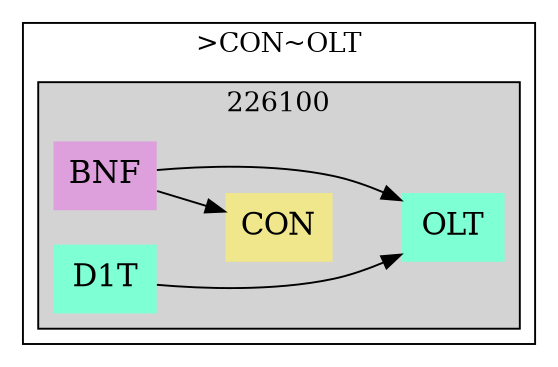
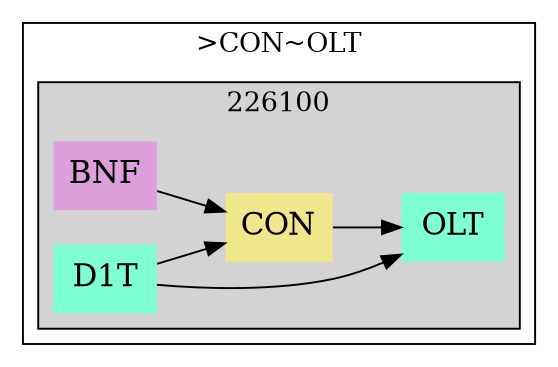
(272, 168) -> (357, 227)
none -> (182, 256)
